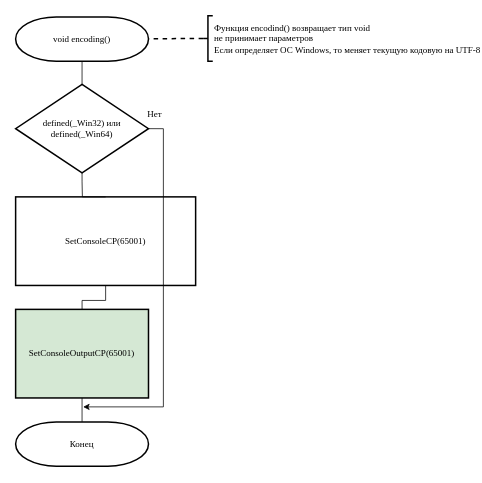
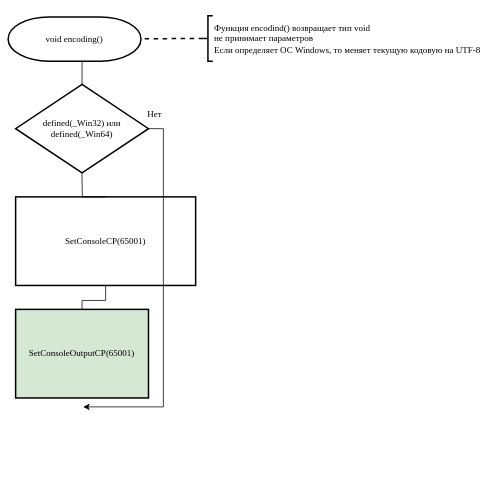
(82, 39) -> (74, 39)
(82, 420) -> none
(82, 444) -> none
